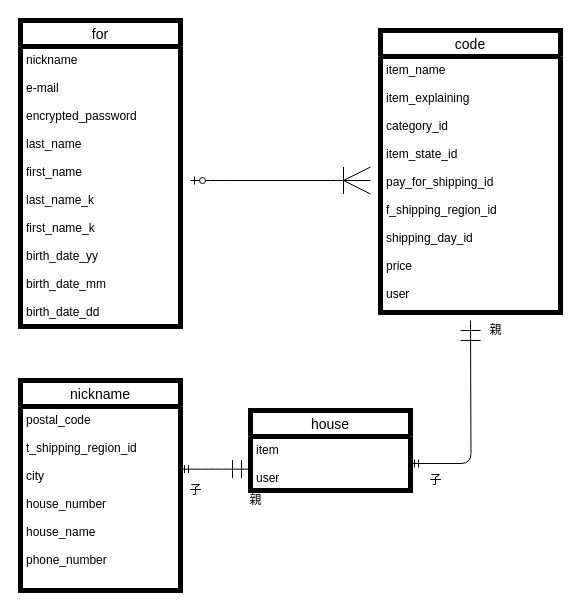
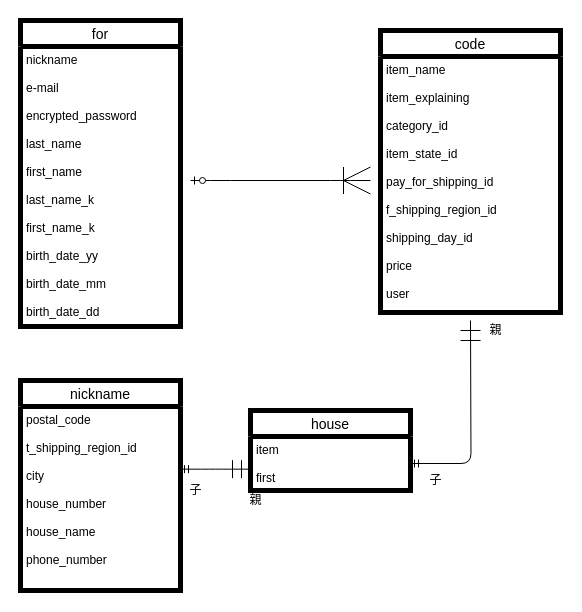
(268, 450) -> (268, 450)
